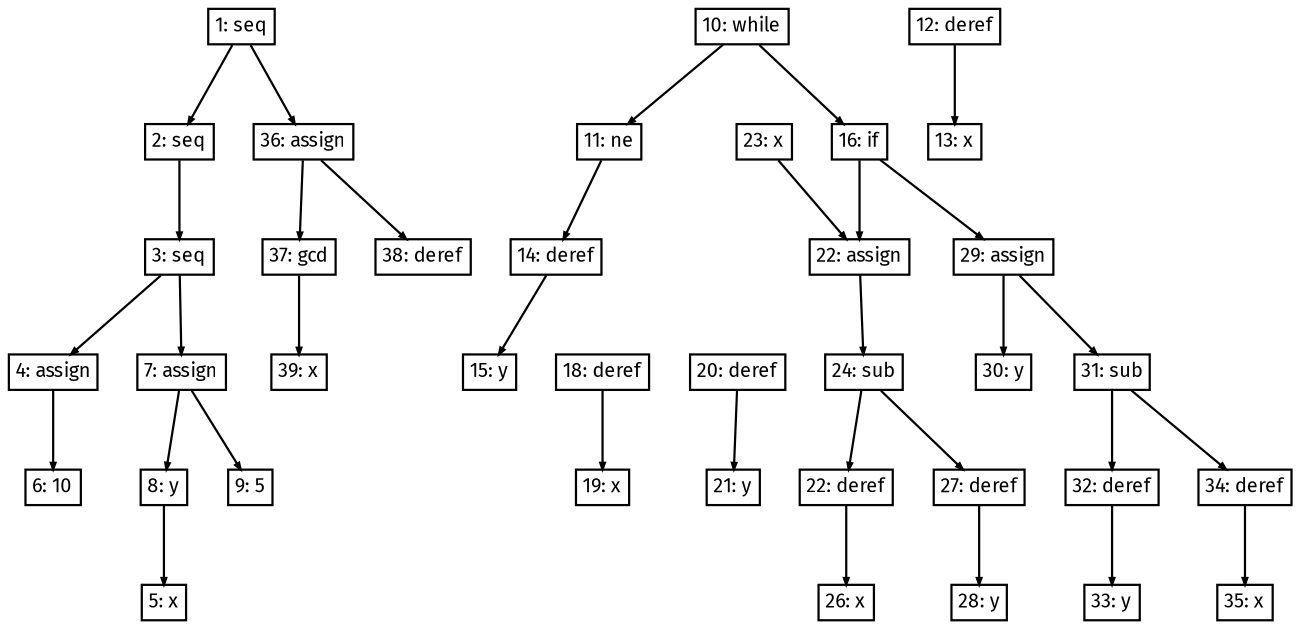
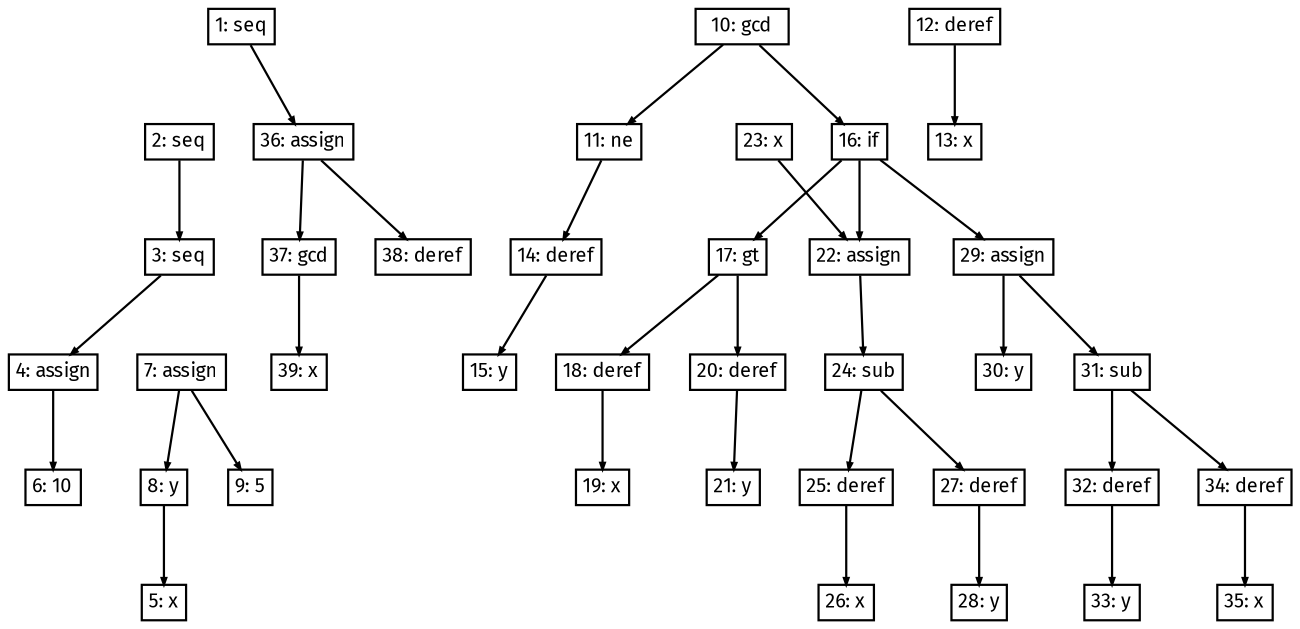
(742, 27) -> (742, 27)
(212, 81) -> none
none -> (738, 257)
(180, 311) -> none
(846, 487) -> (846, 487)
